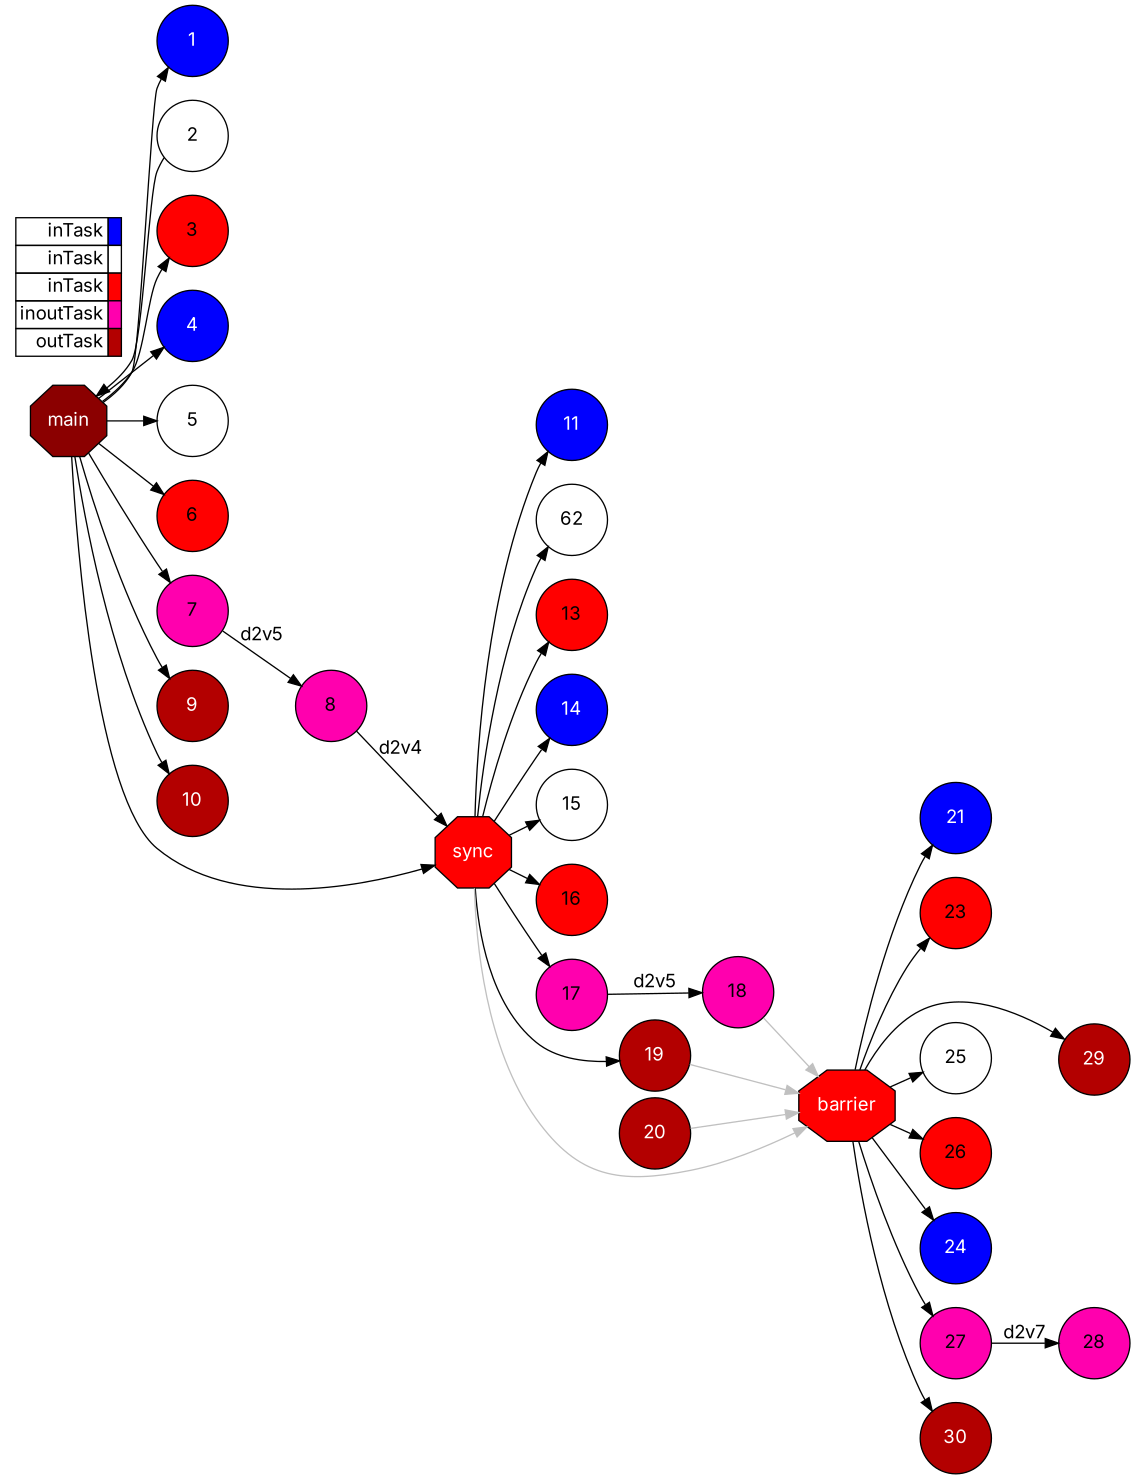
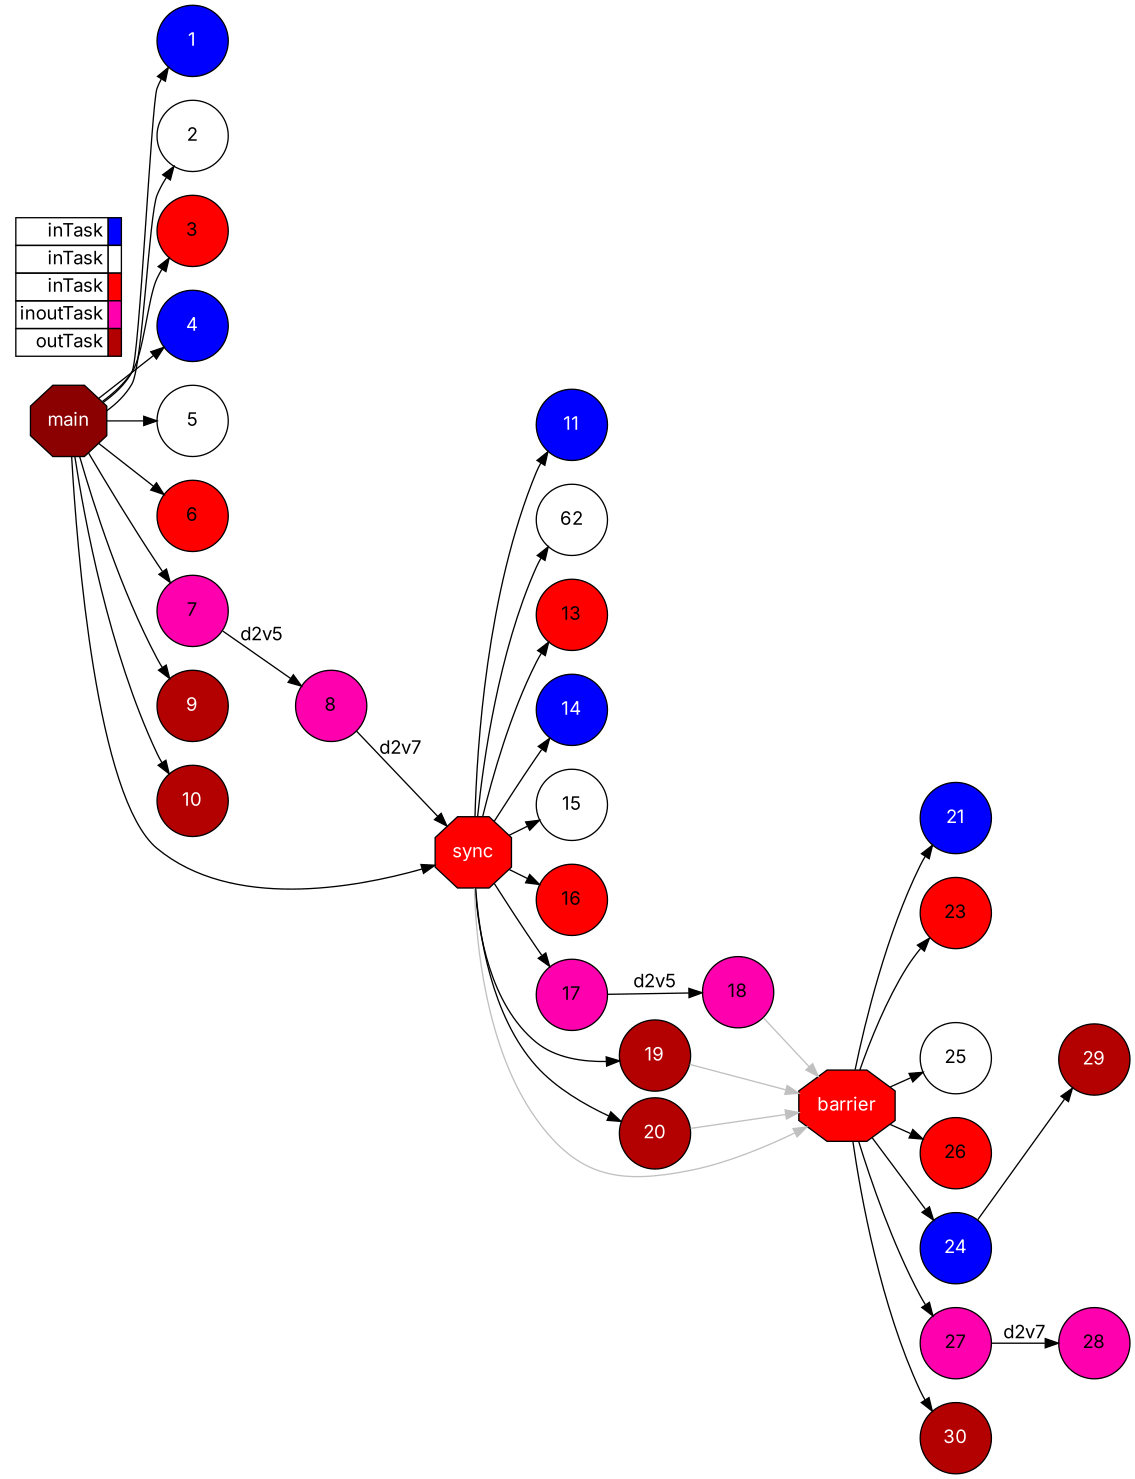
(144, 277) -> (145, 298)
(401, 749) -> (401, 749)
(948, 1003) -> (1021, 1159)
none -> (508, 1023)
